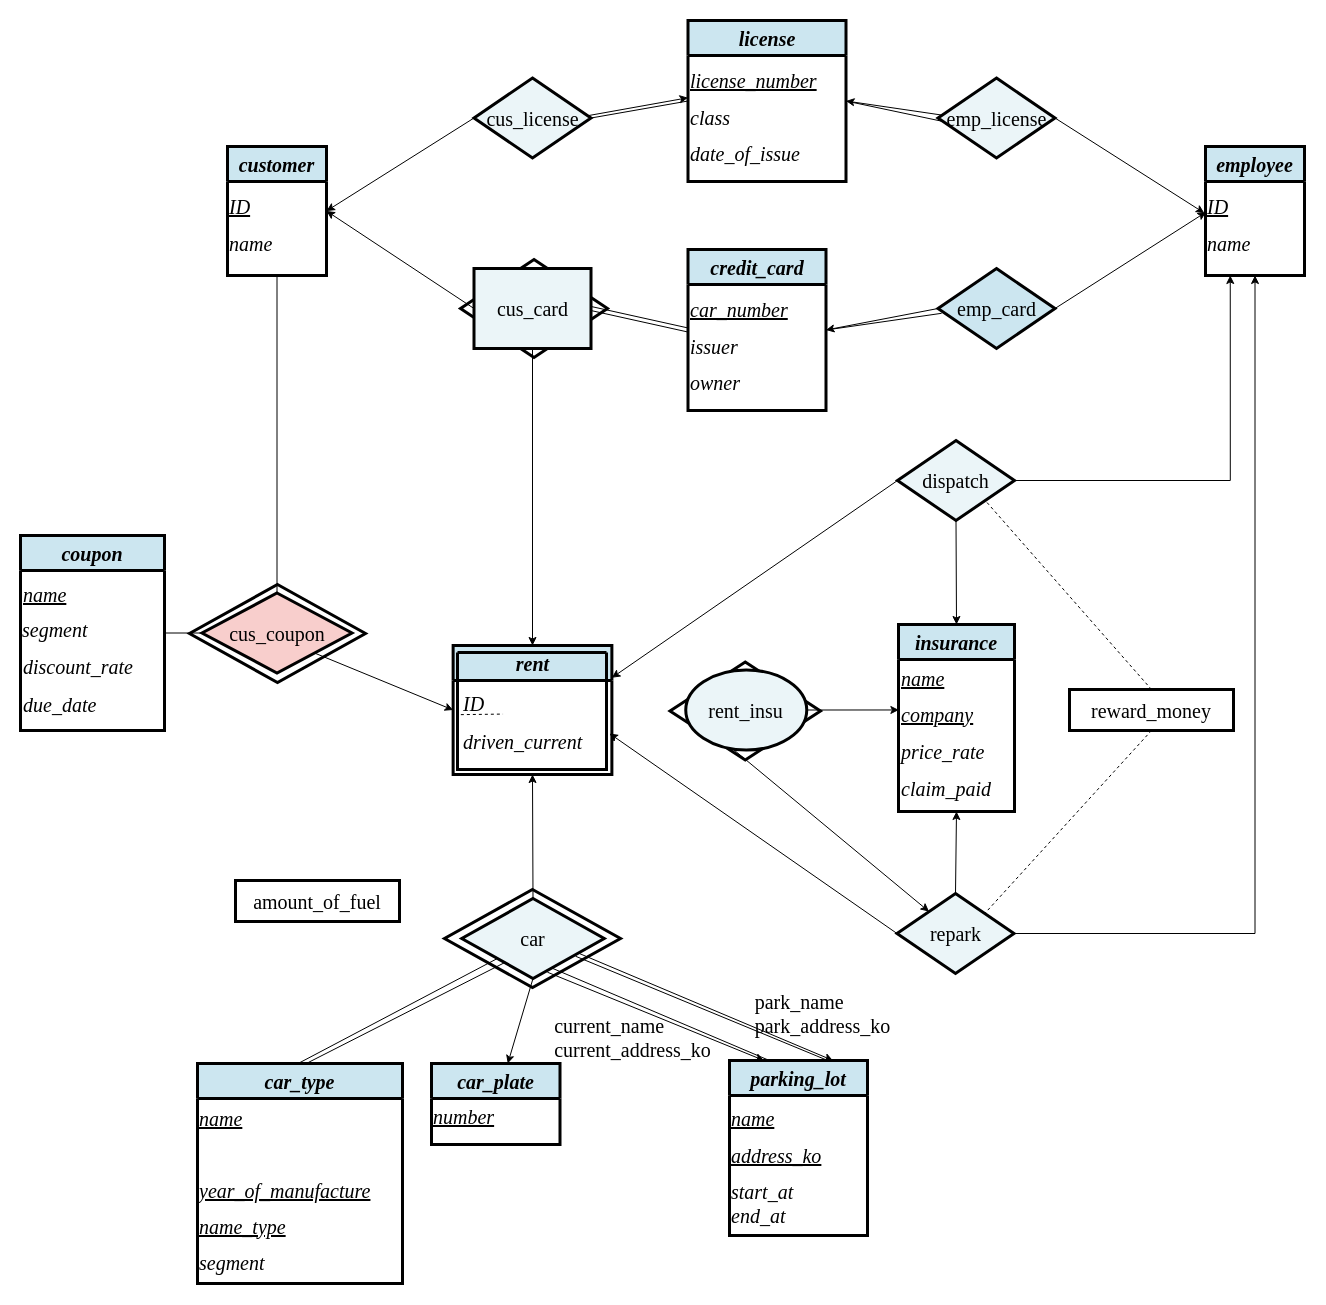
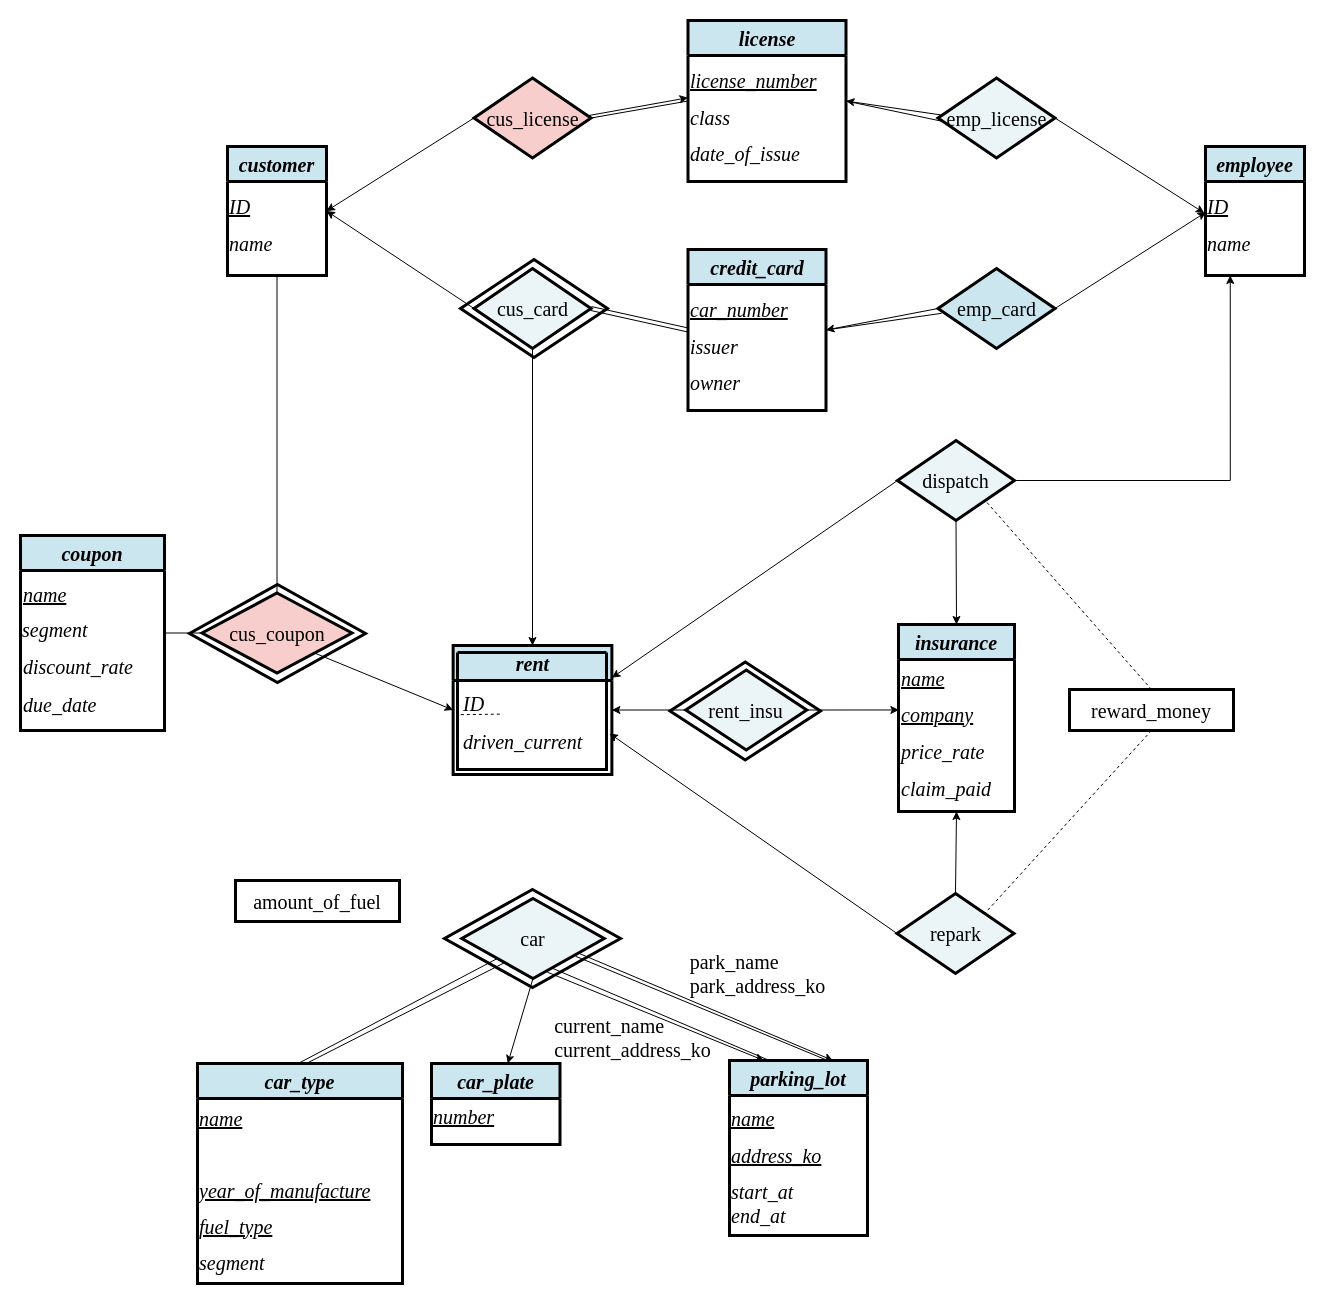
(533, 118) -> (533, 118)
(533, 309) -> (533, 309)
(746, 710) -> (746, 710)
(1255, 728) -> none
(805, 808) -> (653, 710)
(533, 839) -> none
(822, 1014) -> (757, 974)
(250, 1227) -> (247, 1227)
